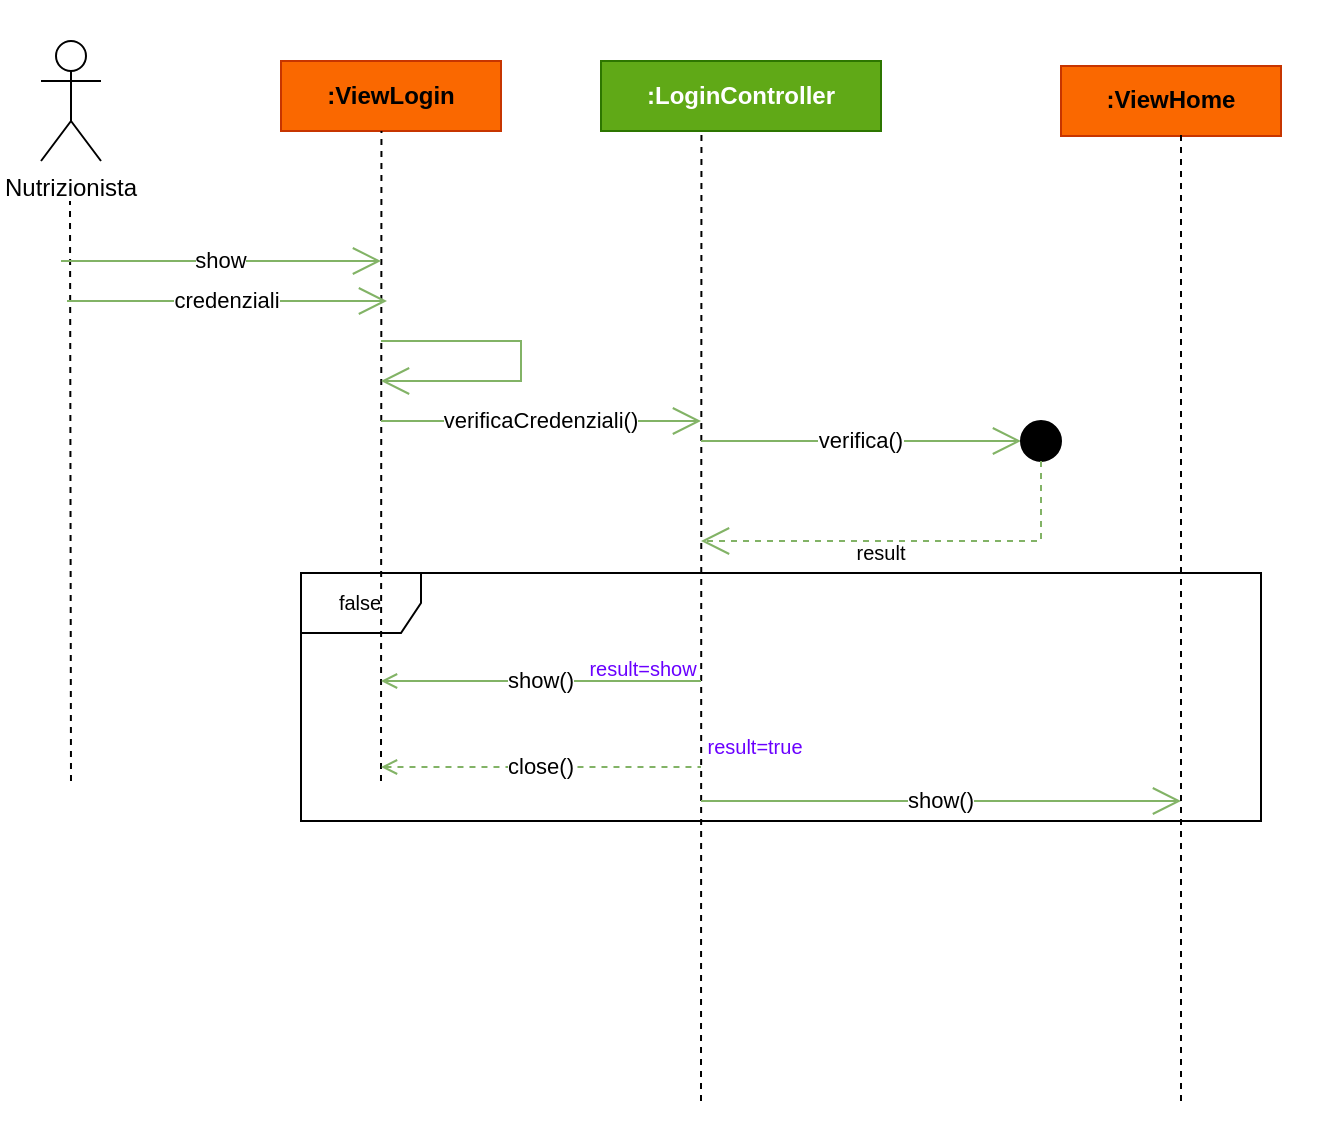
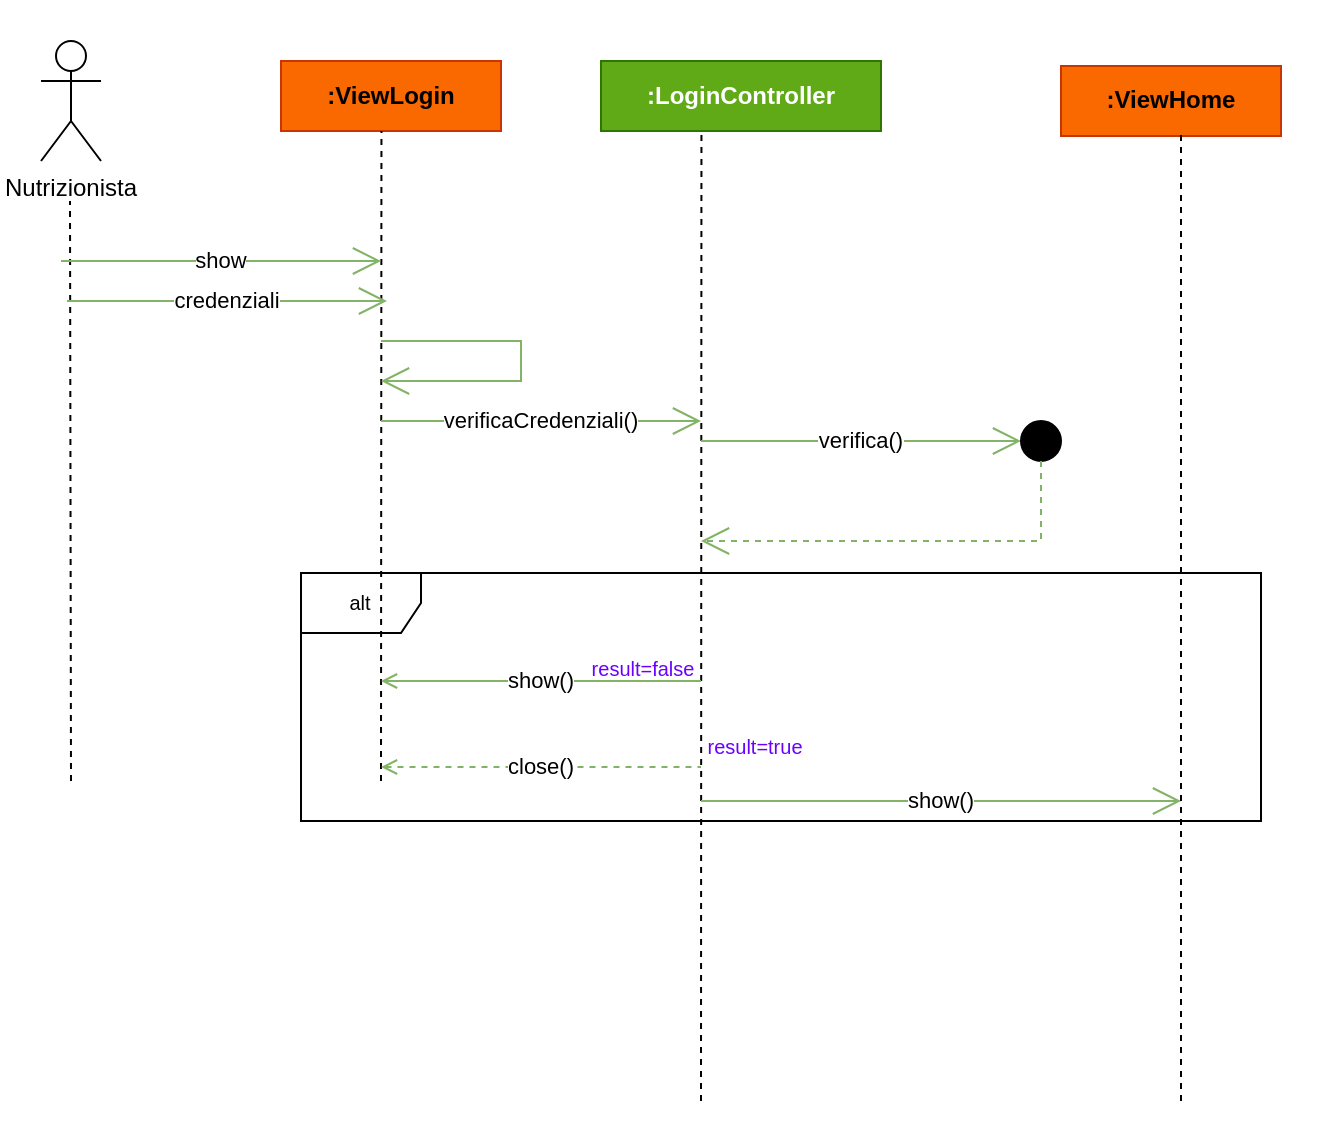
(881, 553) -> none
(361, 603) -> (361, 603)
(644, 669) -> (644, 669)
